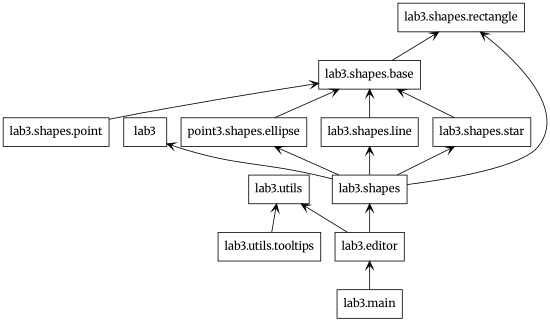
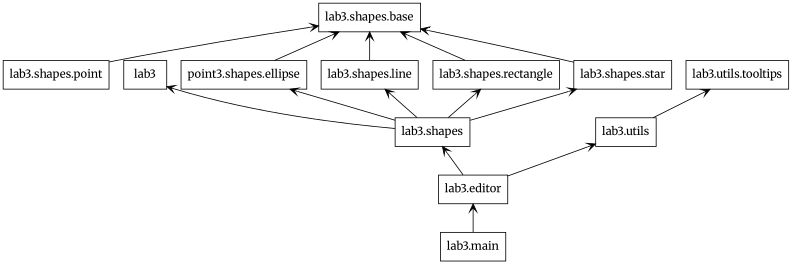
(412, 48) -> (437, 48)
(273, 222) -> (678, 105)
